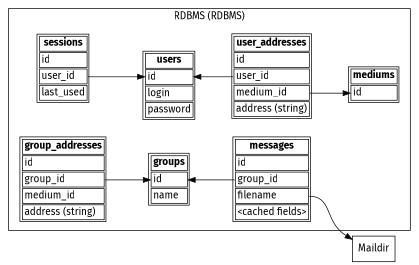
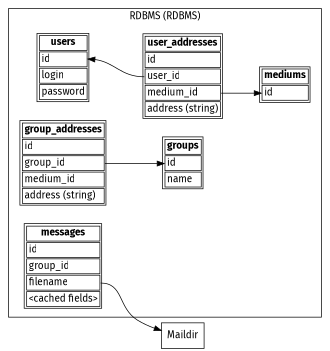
(63, 68) -> none
(215, 180) -> none
